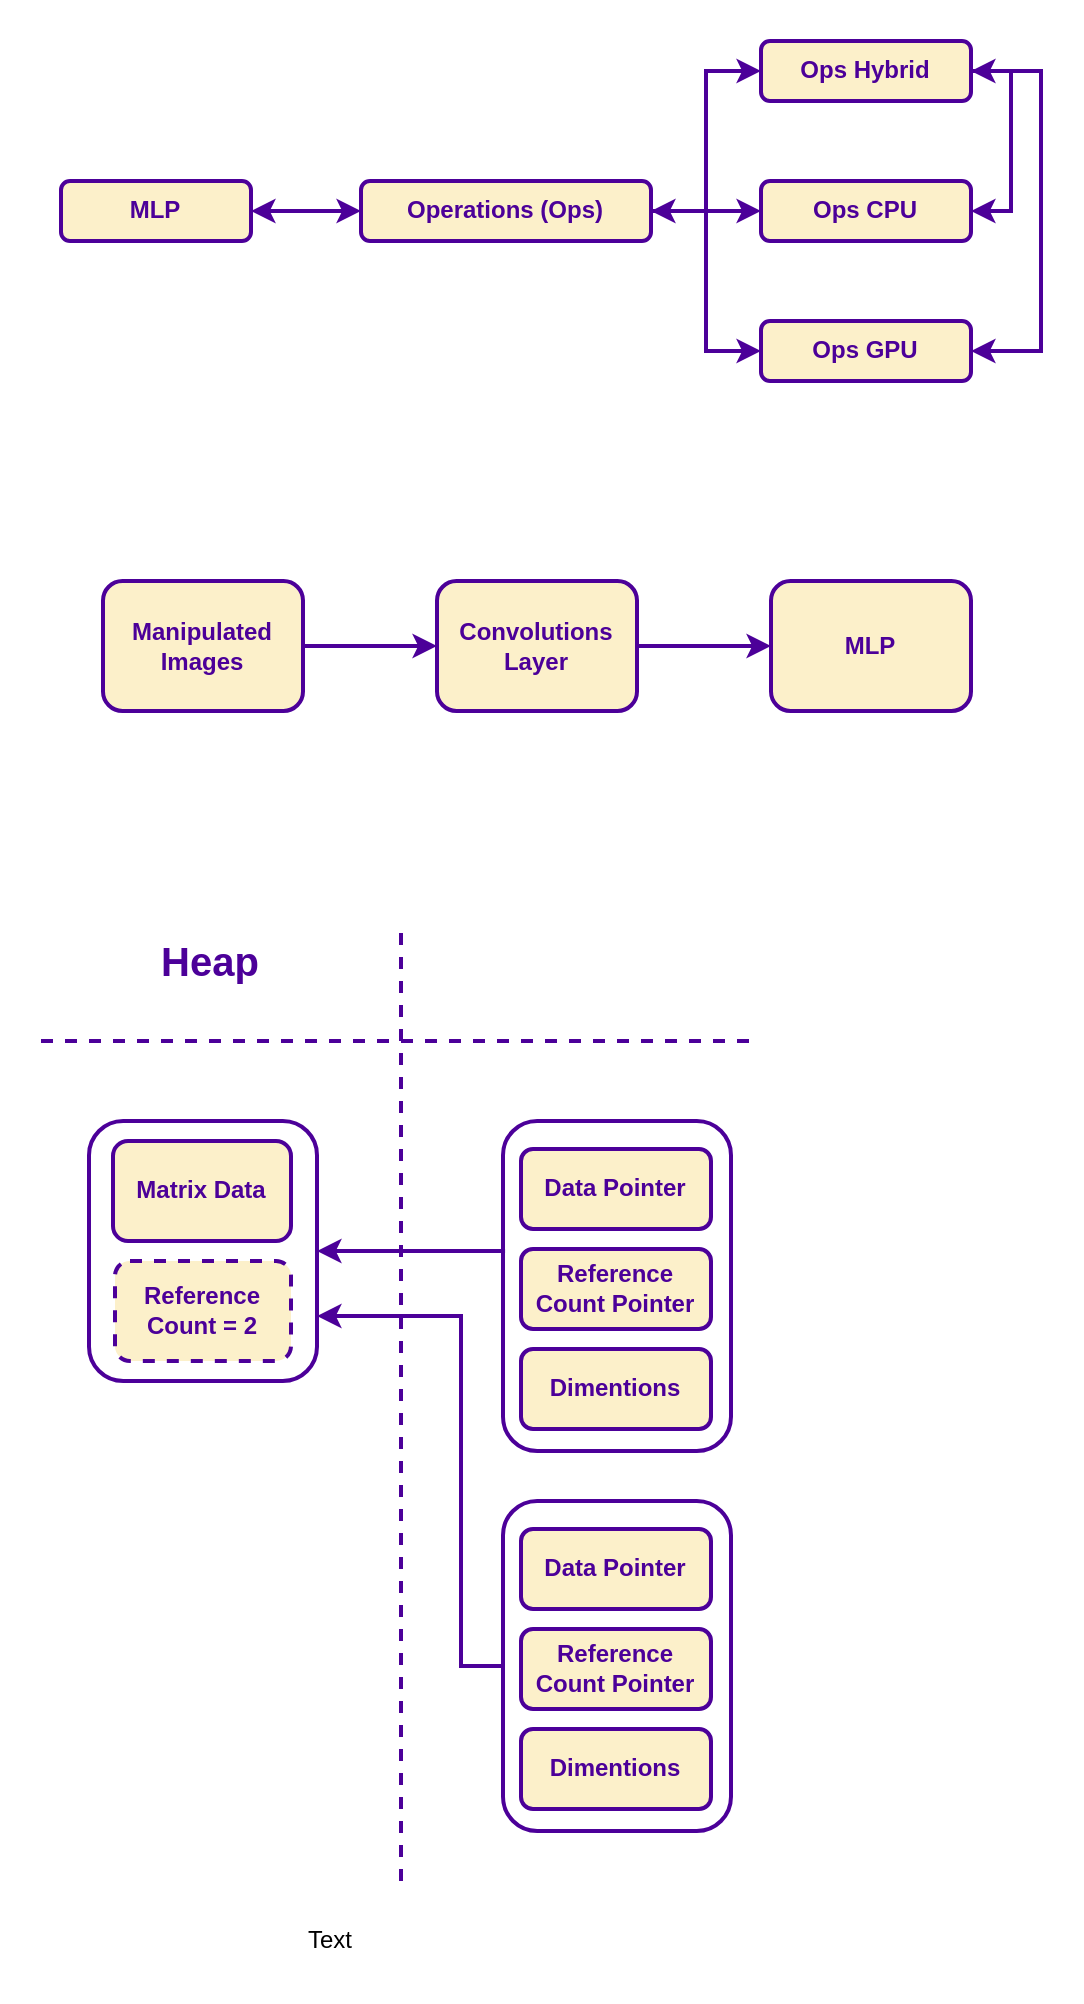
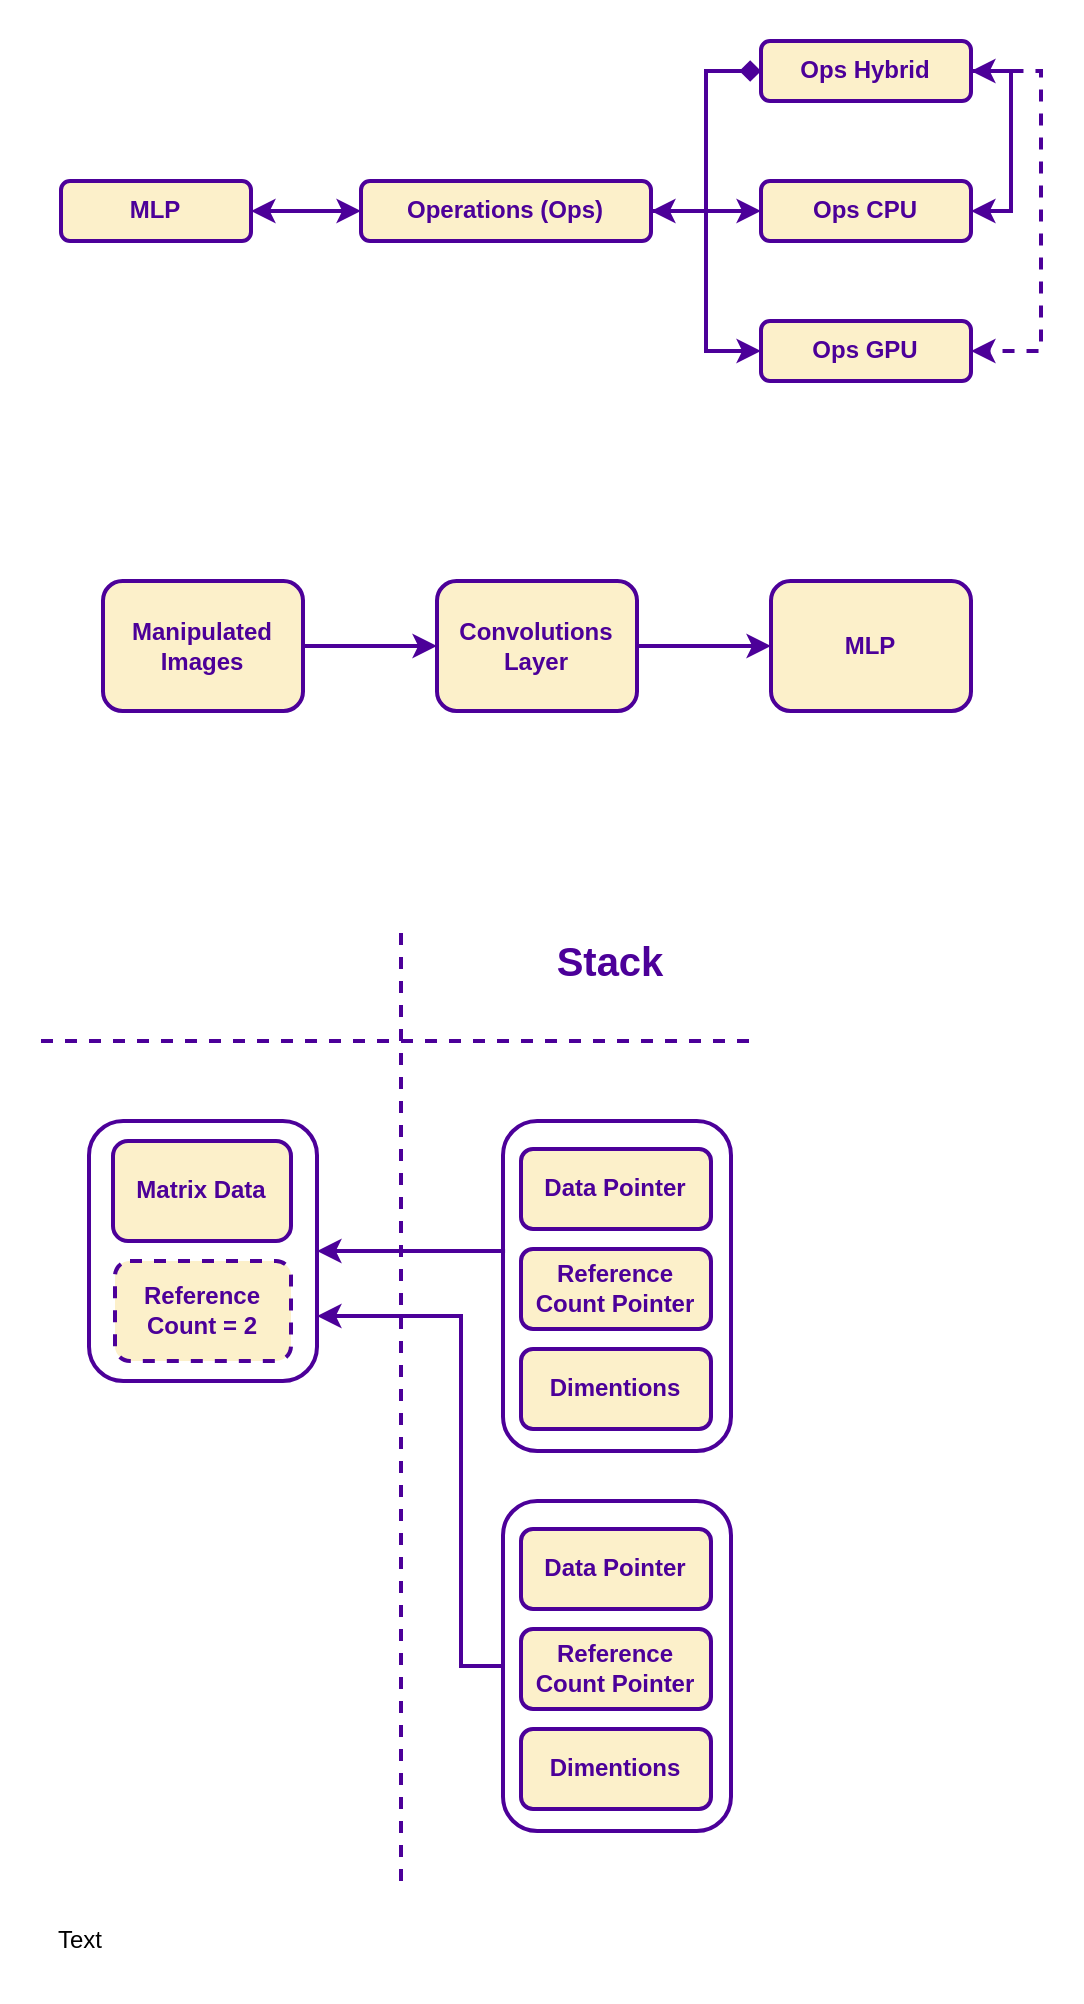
(740, 71) -> (740, 71)
(1028, 71) -> (1028, 71)
(211, 961) -> none
none -> (611, 961)
(331, 1941) -> (81, 1941)
